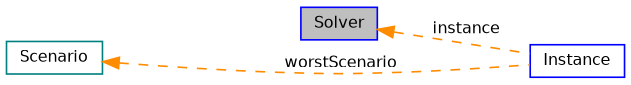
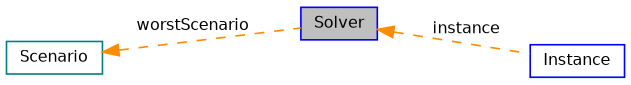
(324, 74) -> (210, 39)
